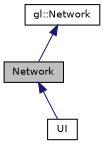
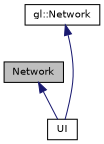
(46, 48) -> (73, 78)
